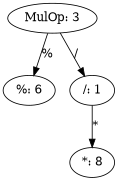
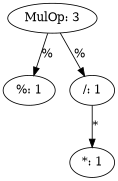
(76, 54) -> (80, 54)
(29, 90) -> (29, 90)
(92, 163) -> (92, 163)
